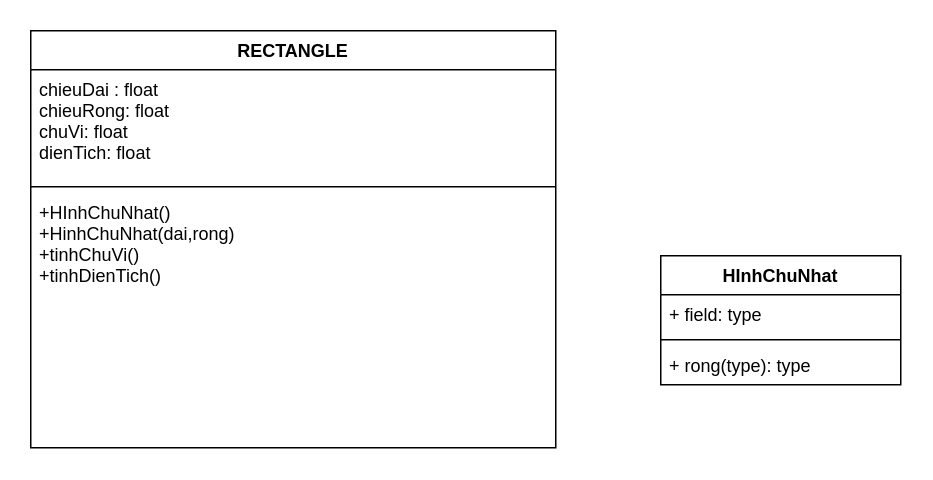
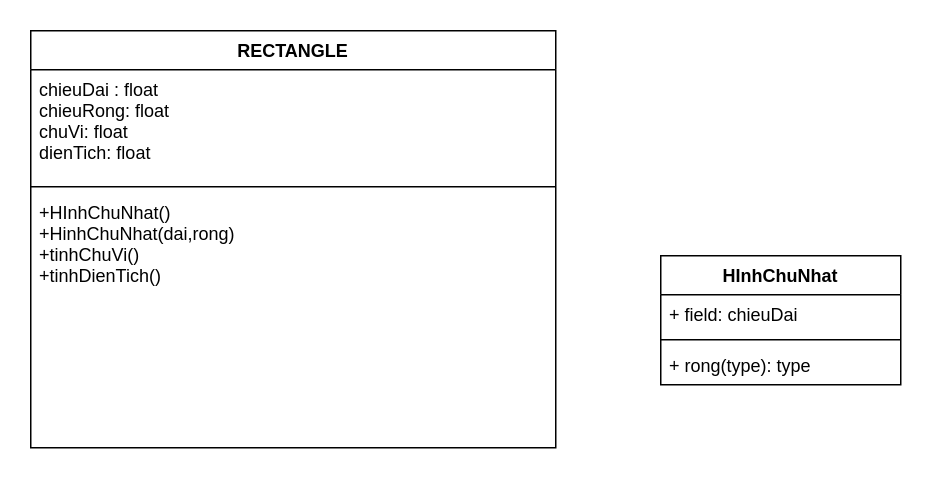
(723, 315) -> (738, 315)
